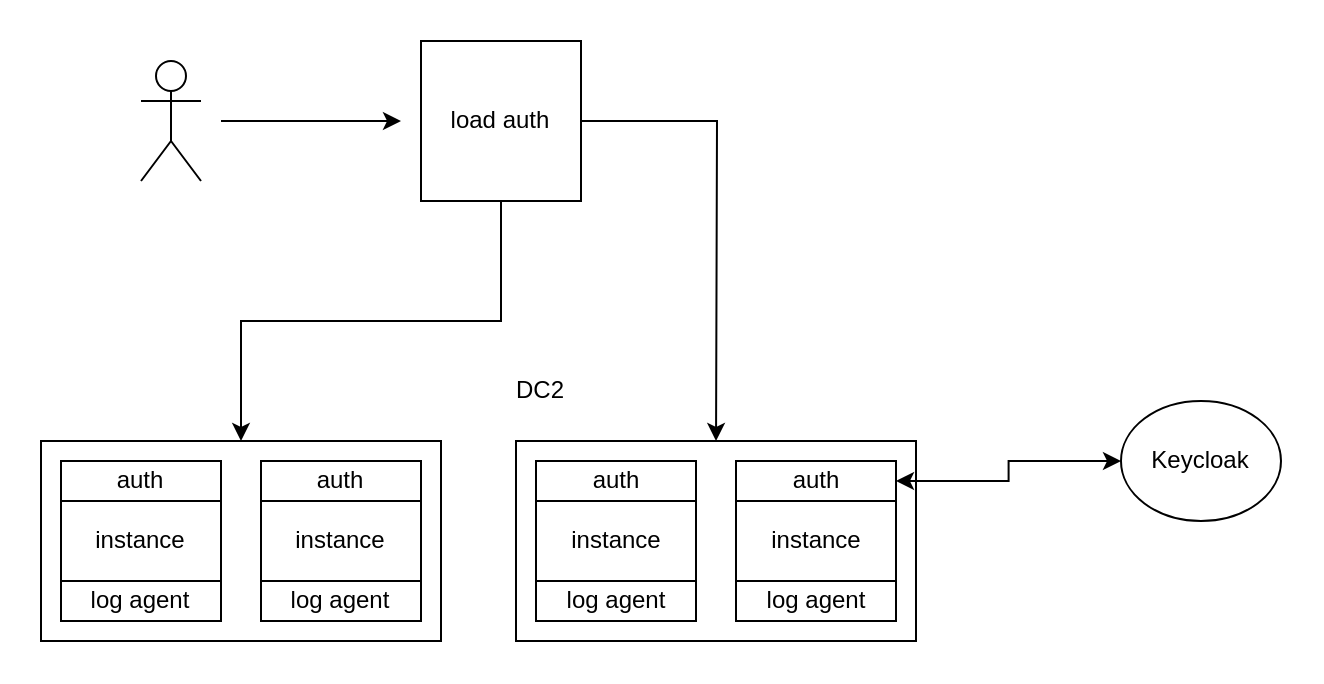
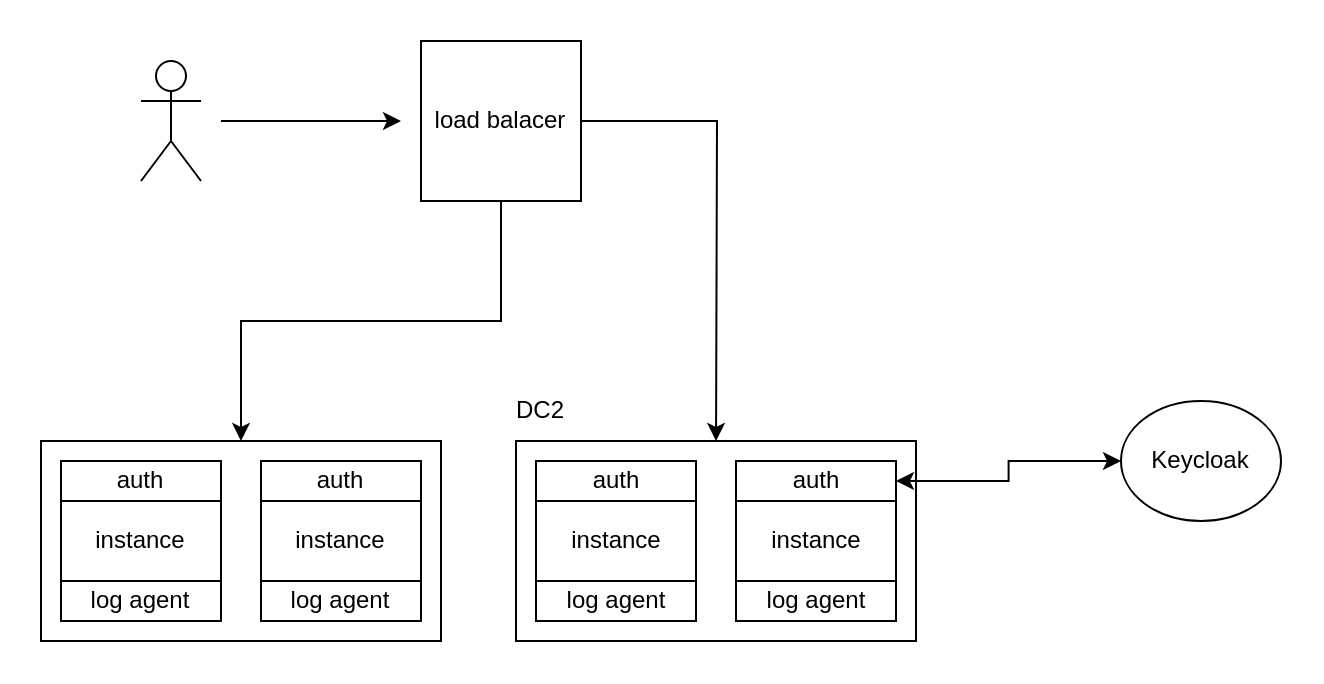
(501, 121) -> (501, 121)
(541, 391) -> (541, 411)
